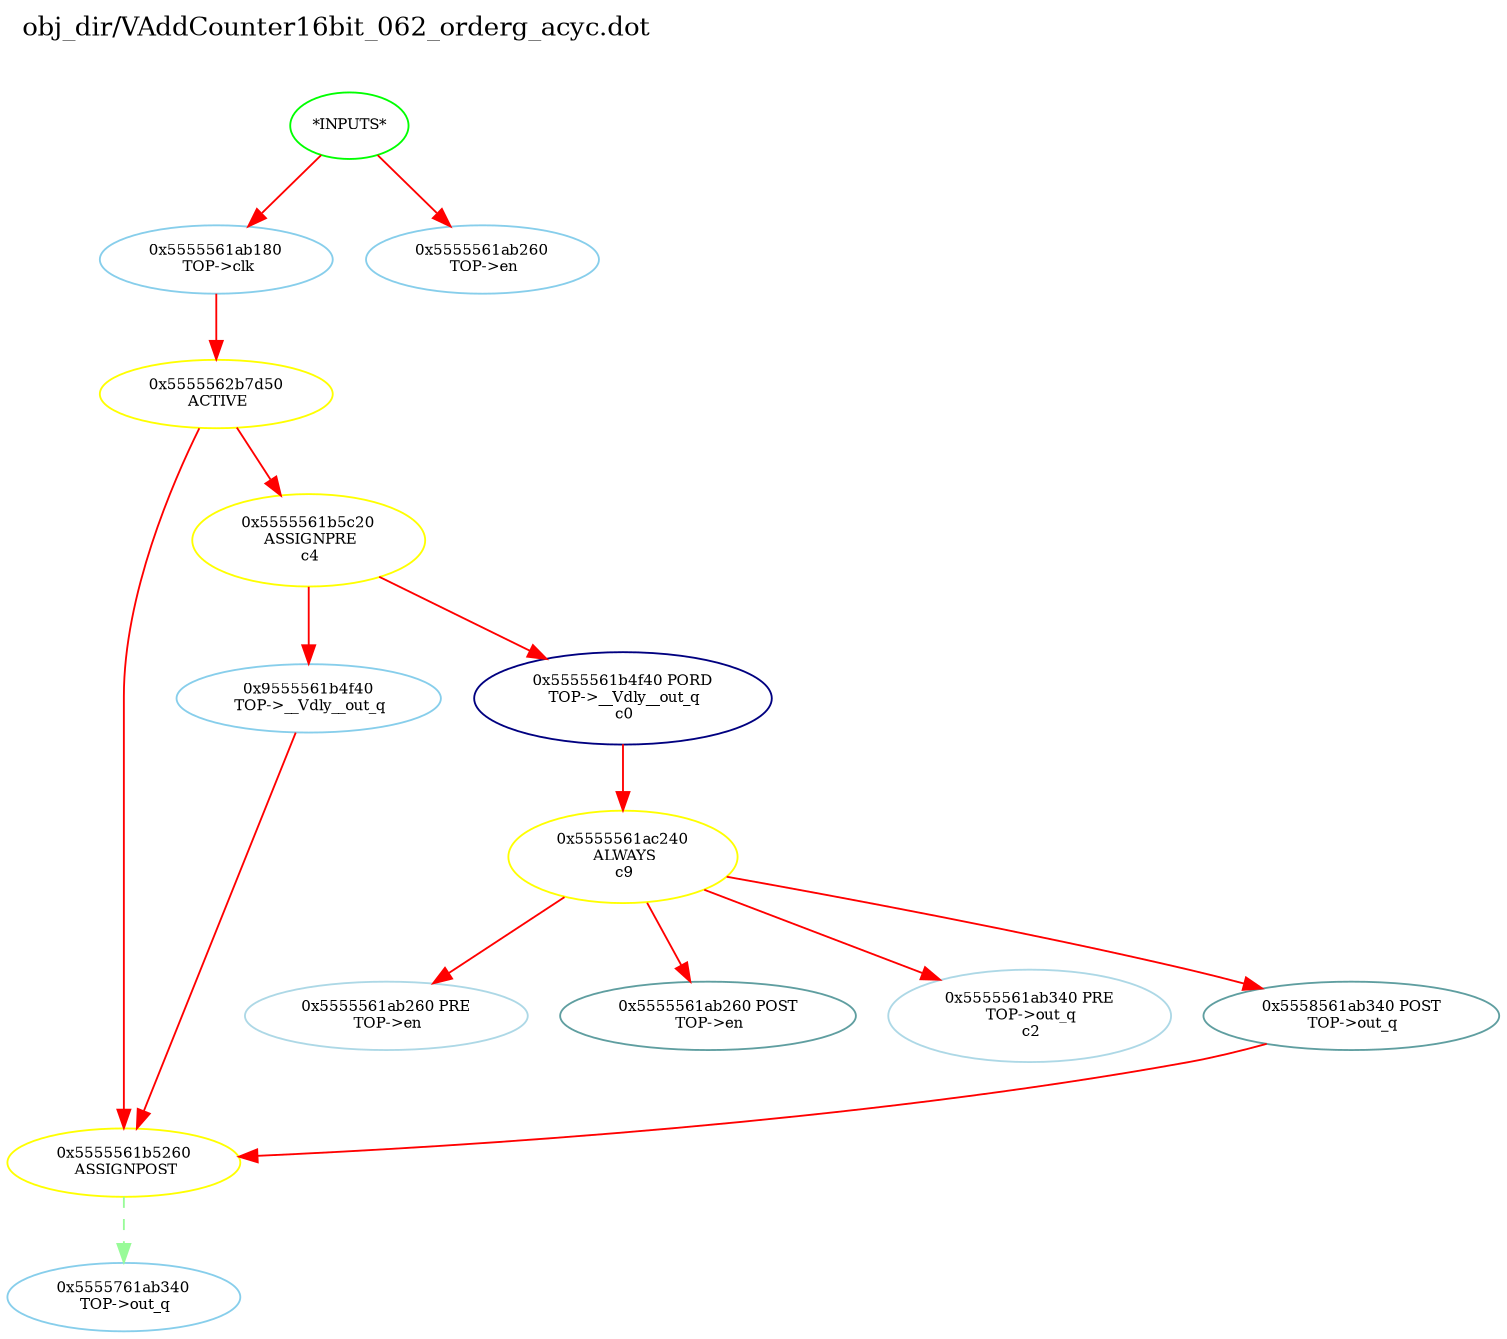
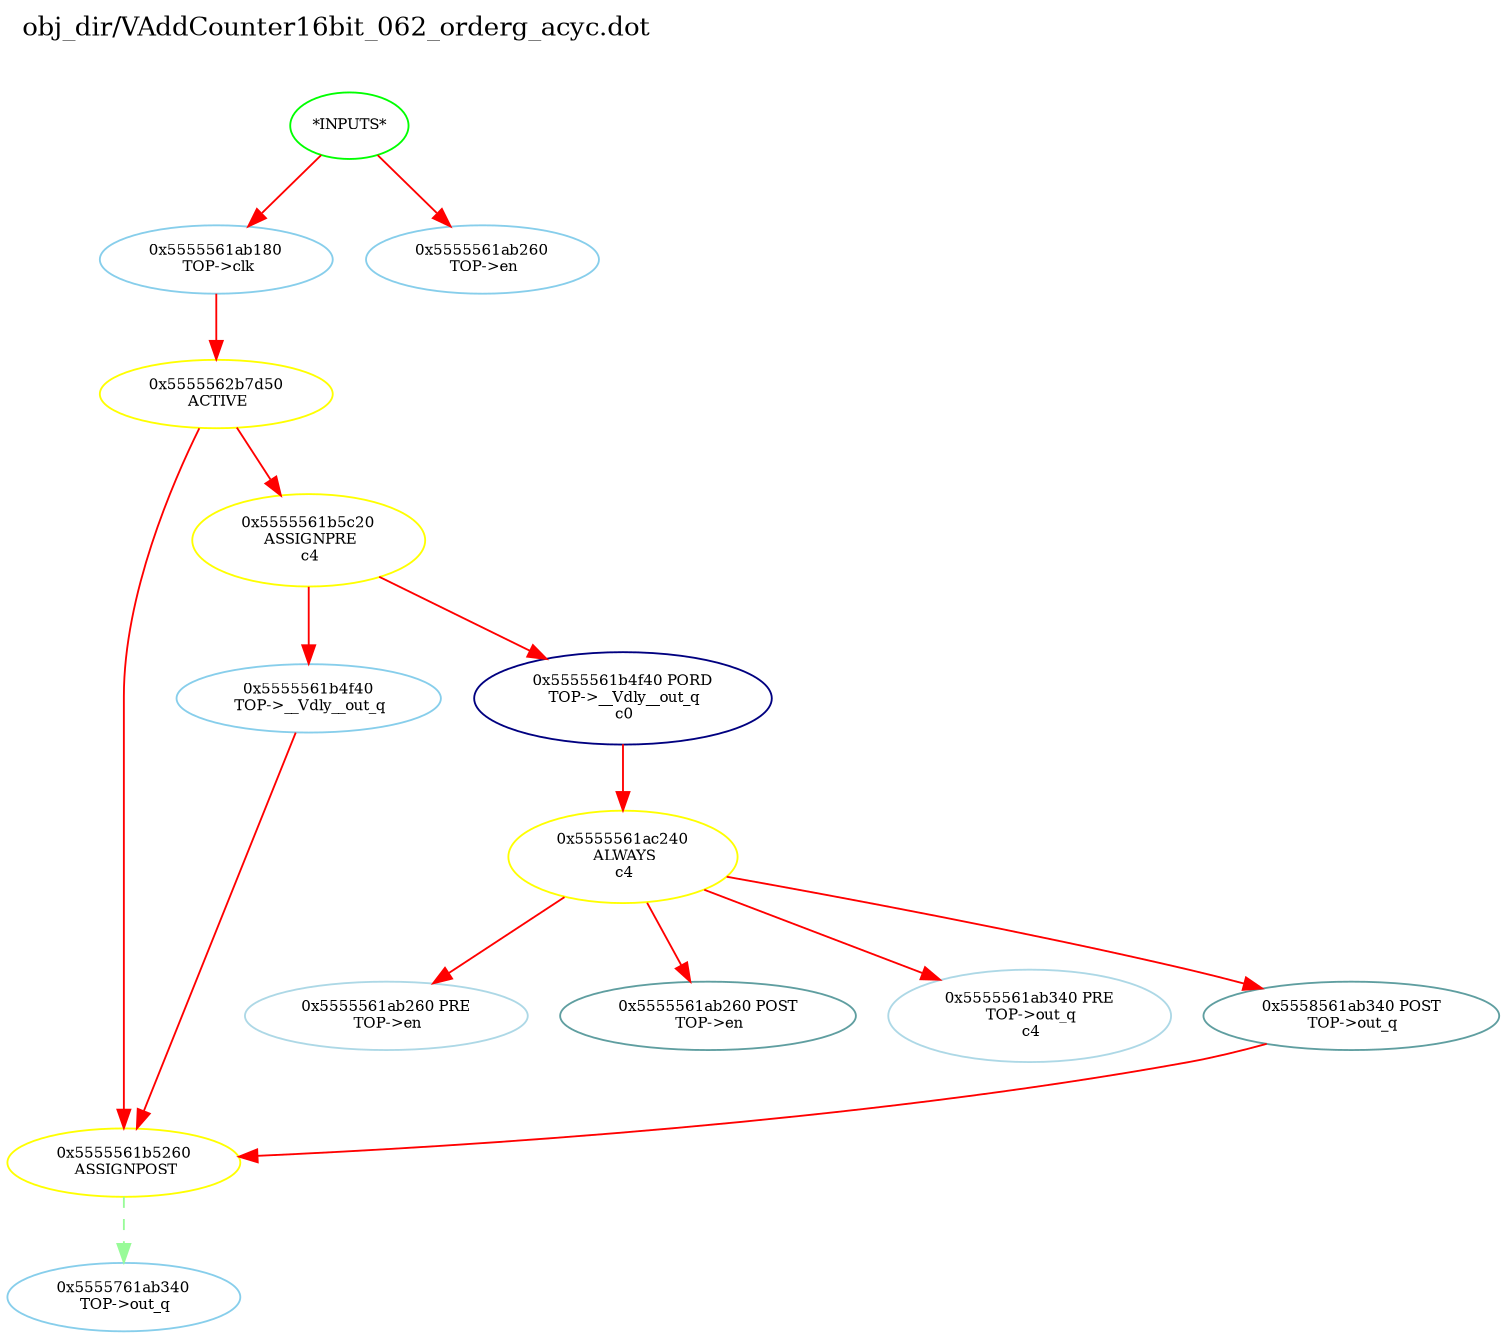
(309, 698) -> (309, 698)
(623, 857) -> (623, 857)
(1030, 1016) -> (1030, 1016)
